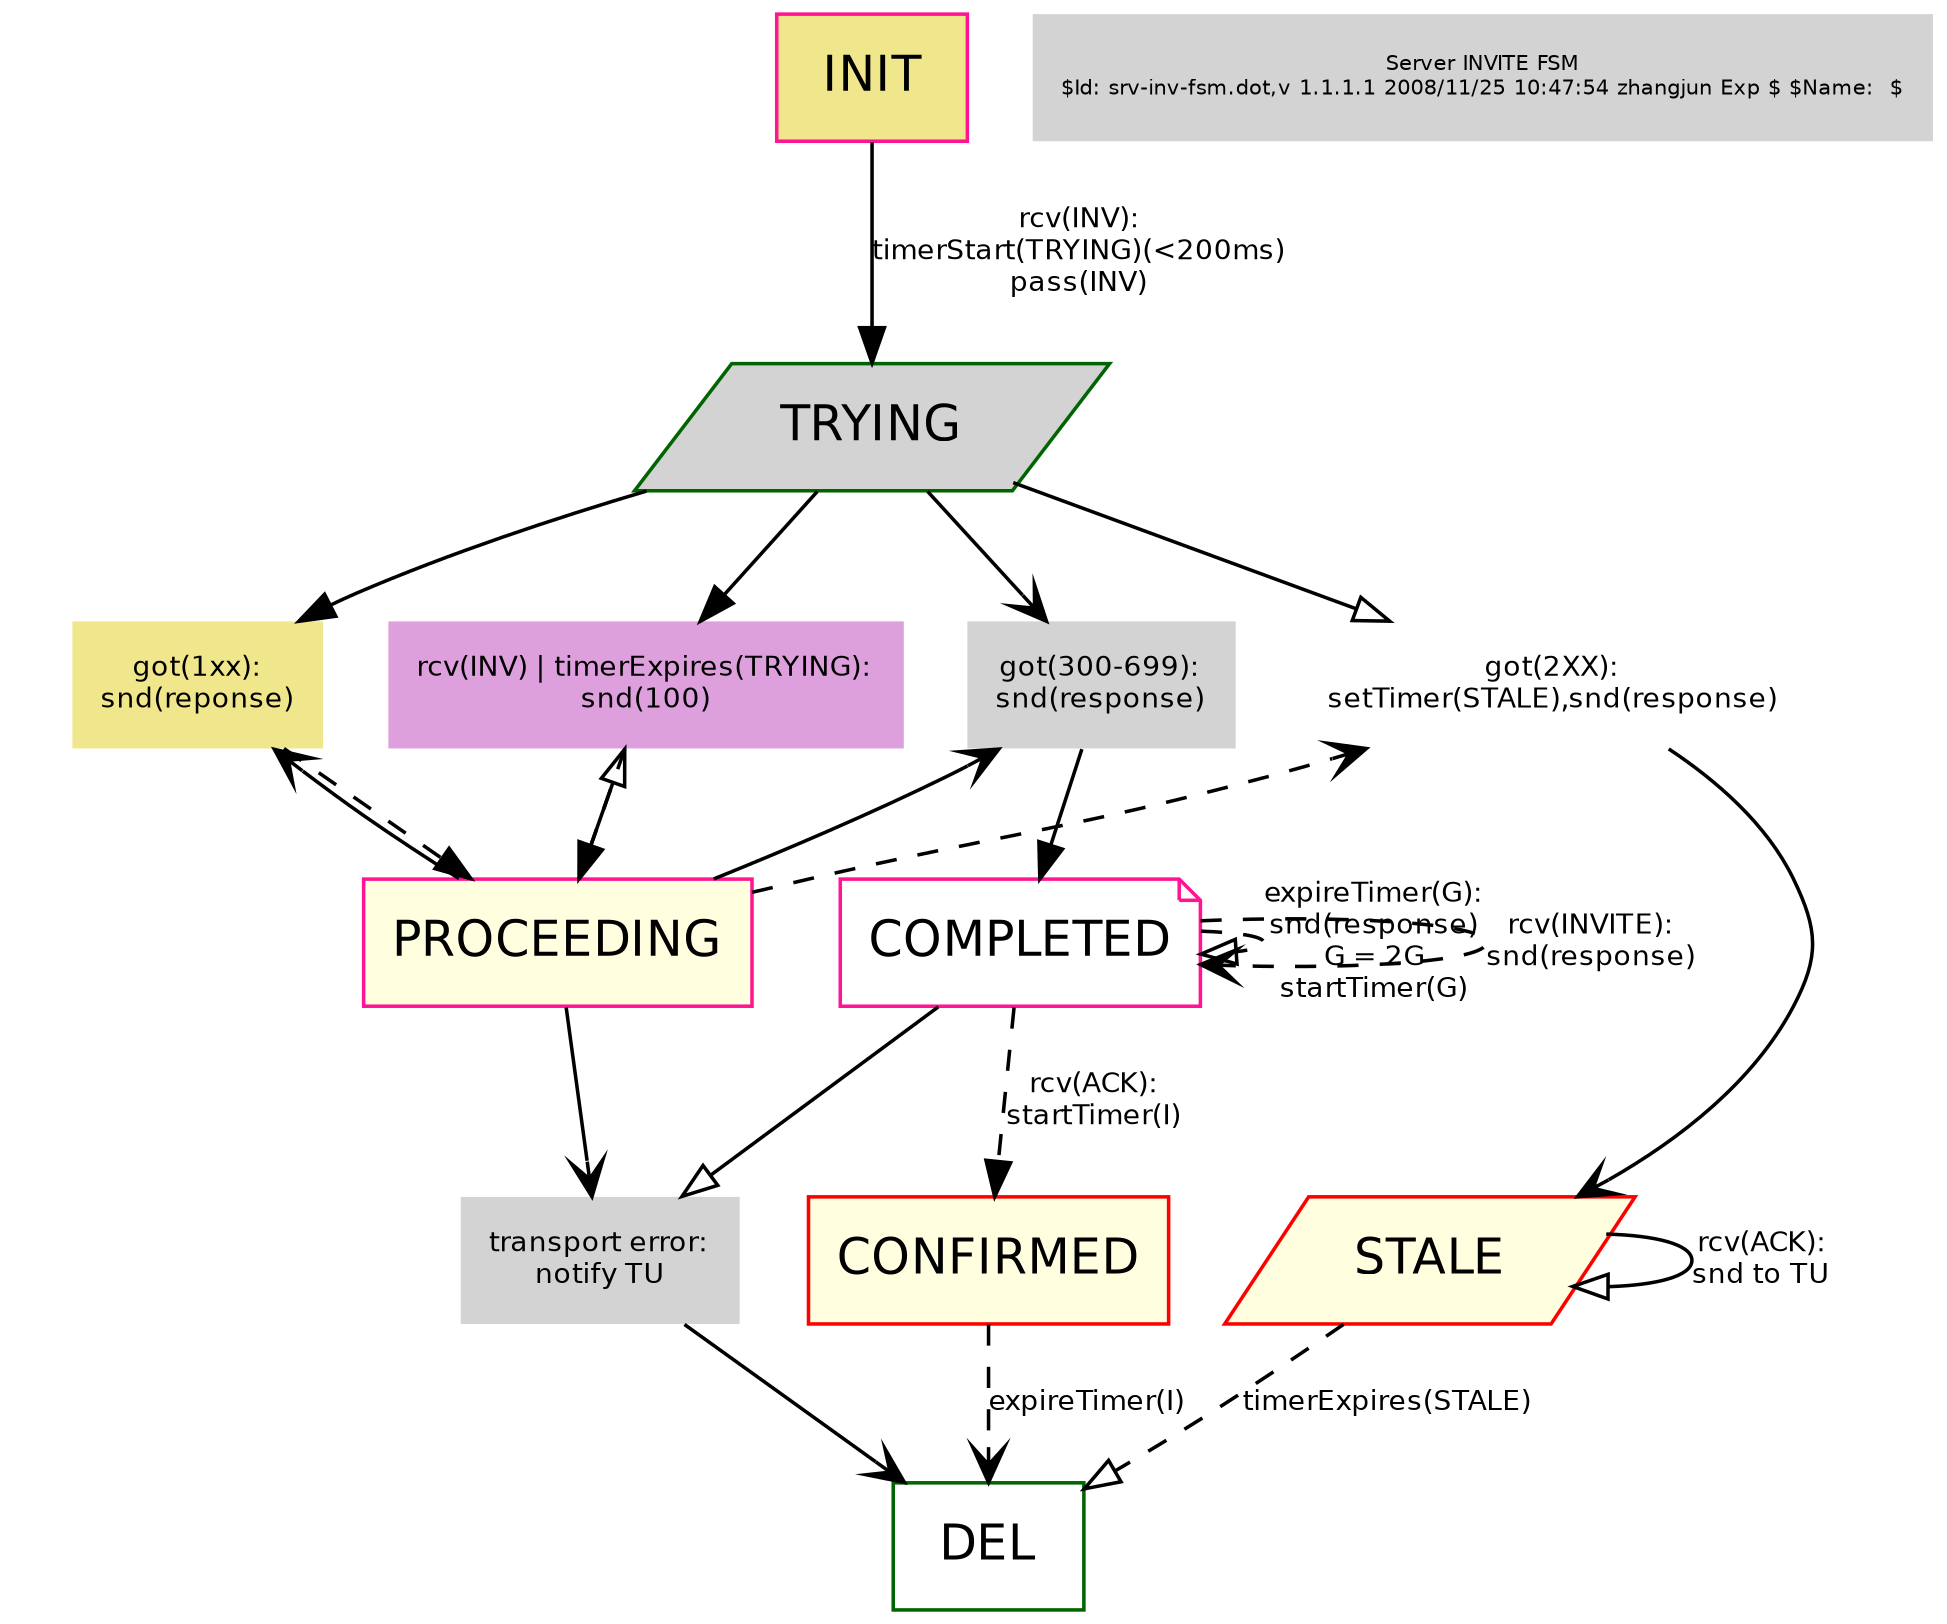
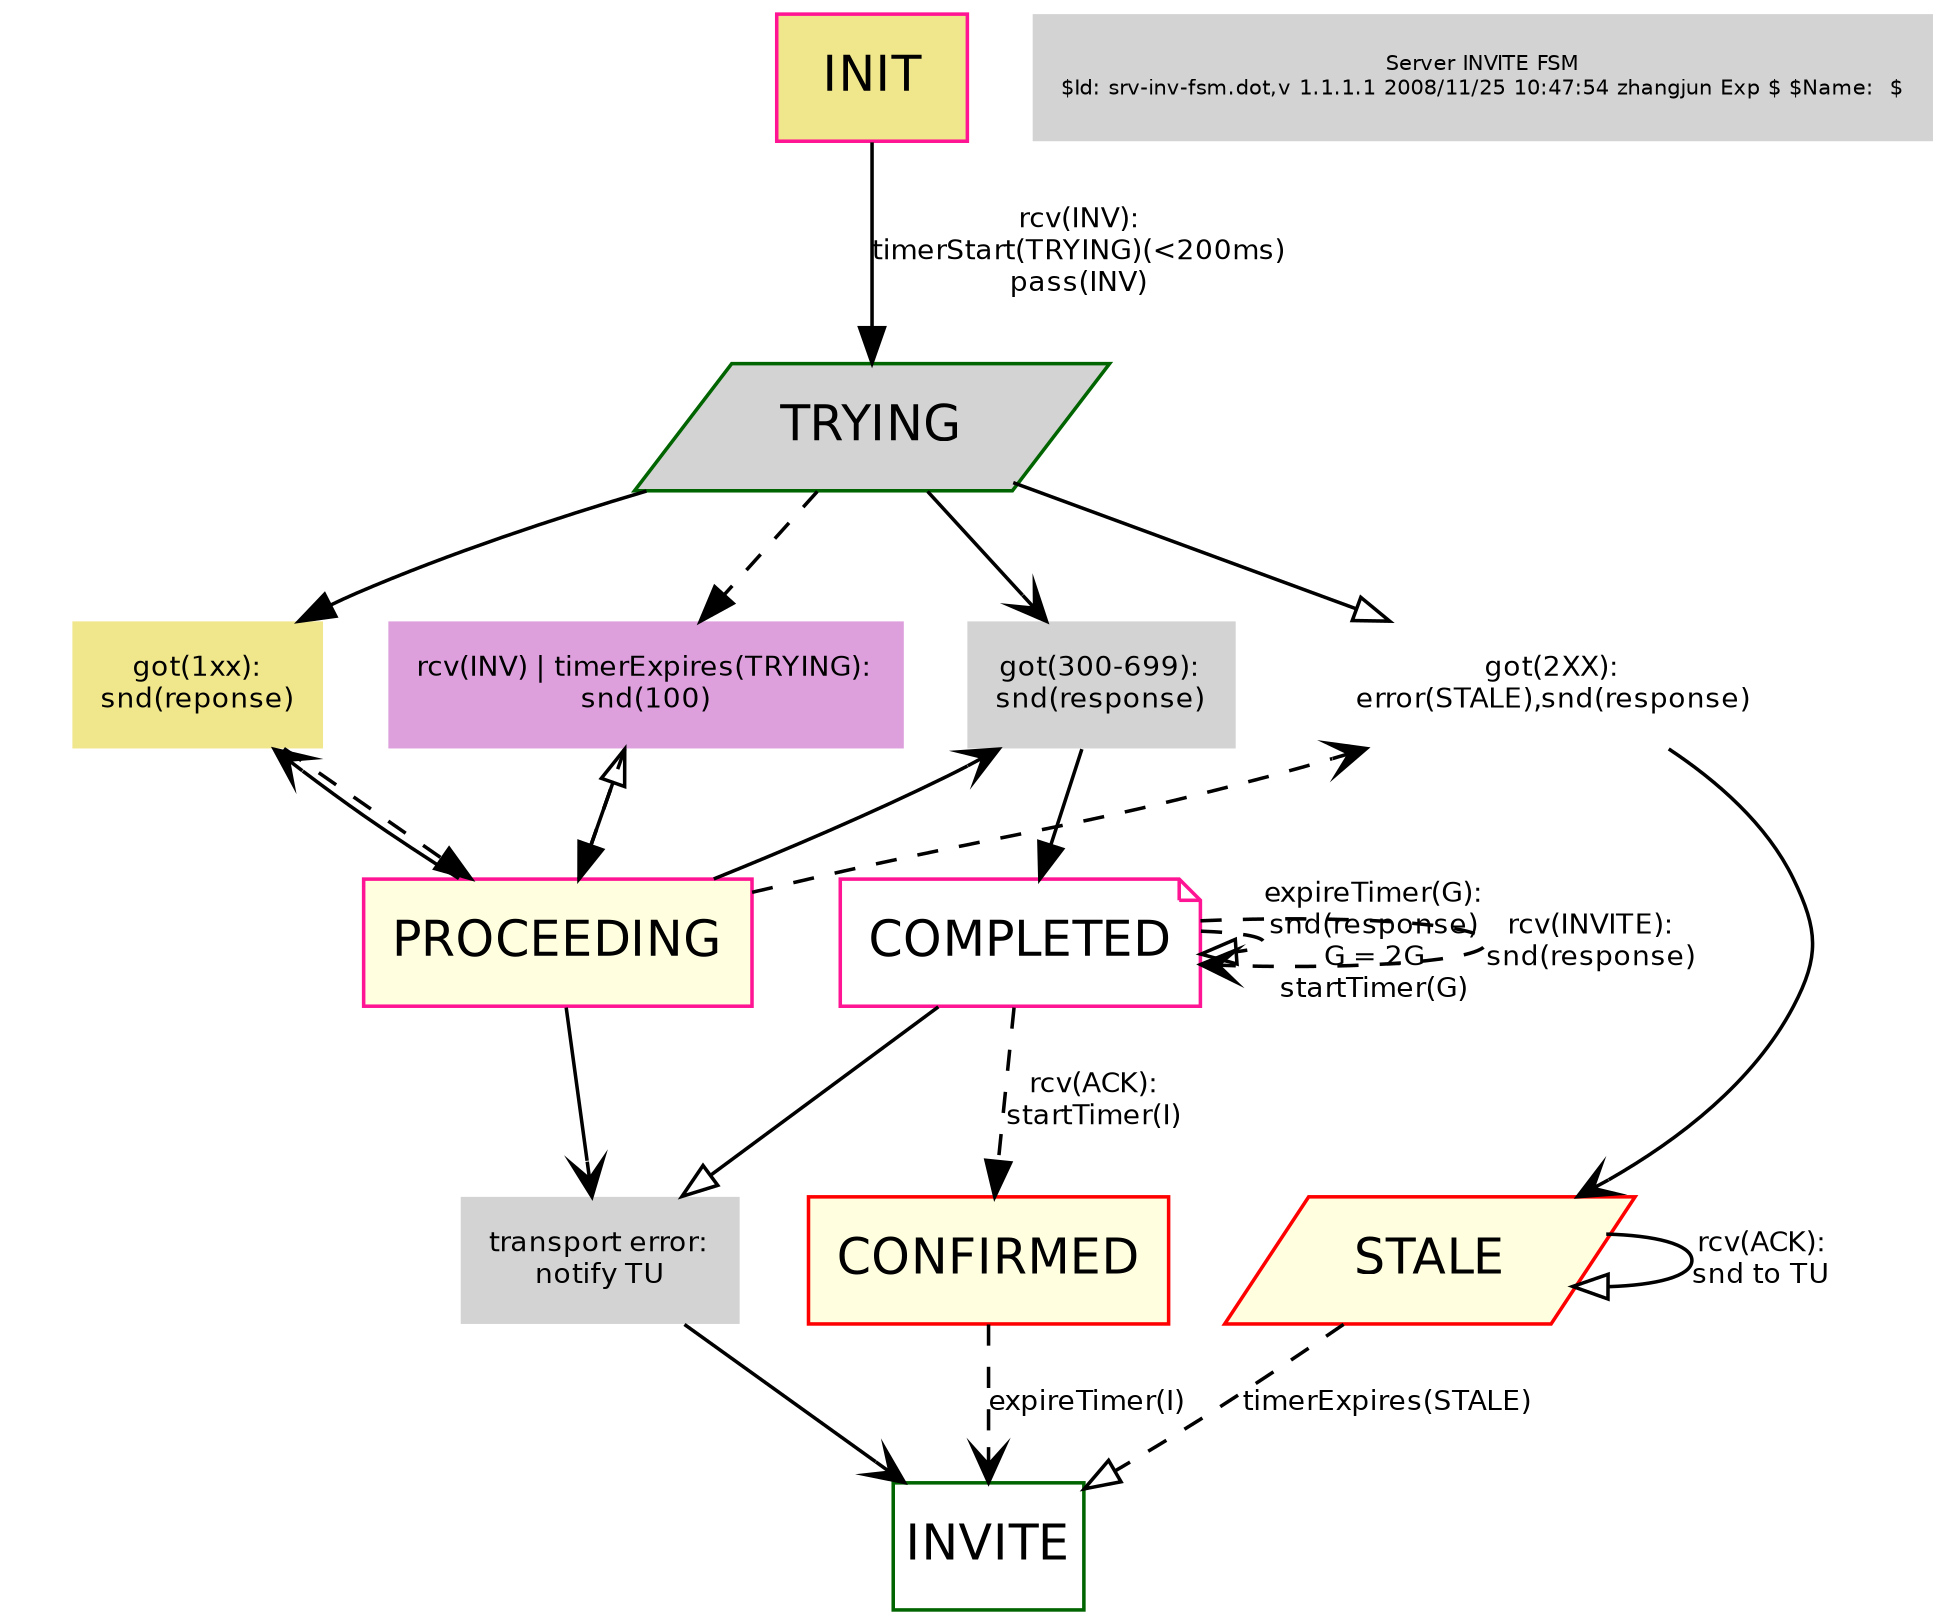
(771, 543) -> (771, 543)
(1553, 685) -> (1553, 685)
(989, 1546) -> (989, 1546)
